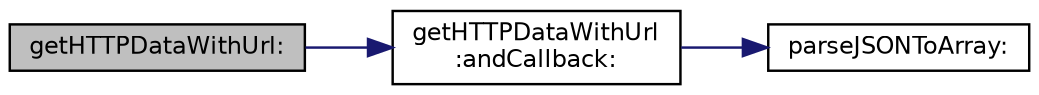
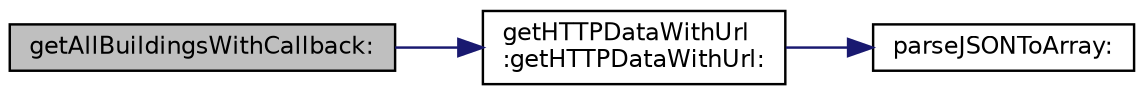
(157, 48) -> (202, 48)
(537, 48) -> (634, 48)
